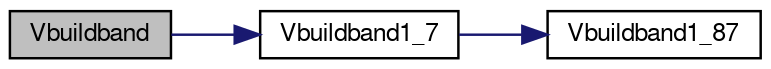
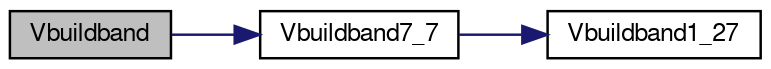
(359, 35) -> (359, 35)
(654, 35) -> (654, 35)
